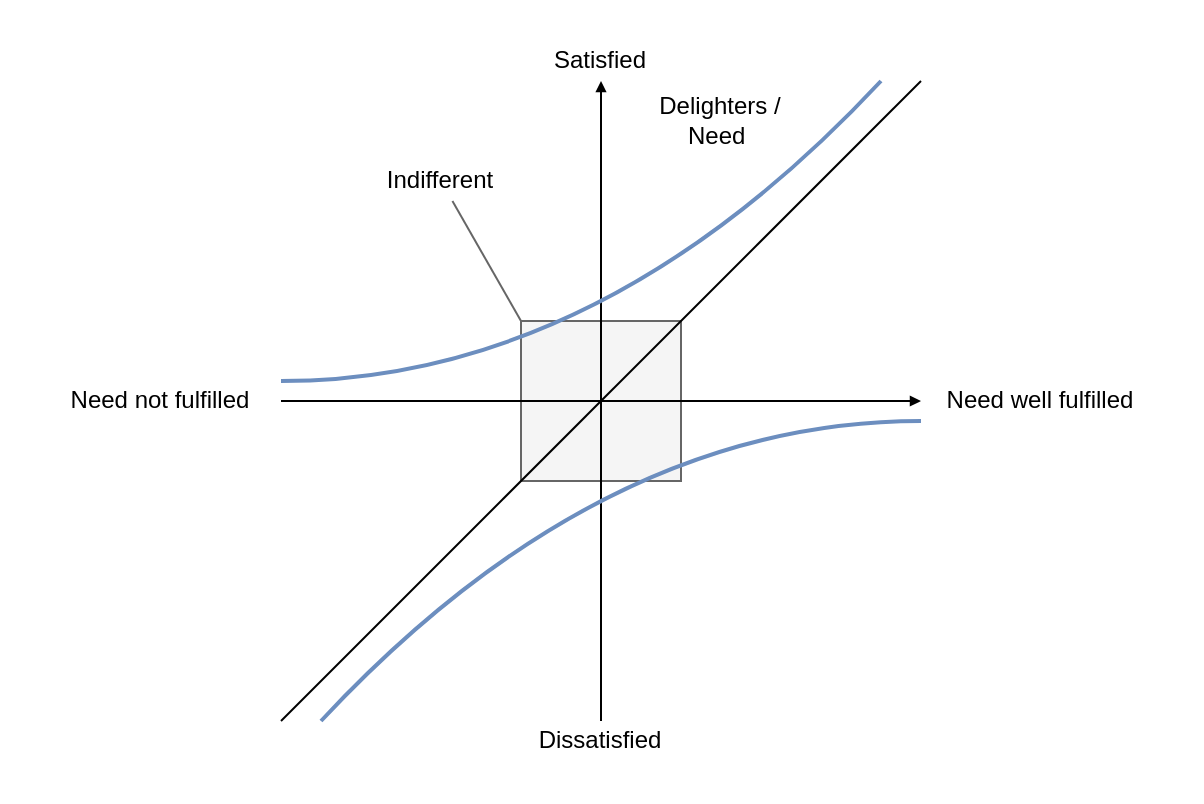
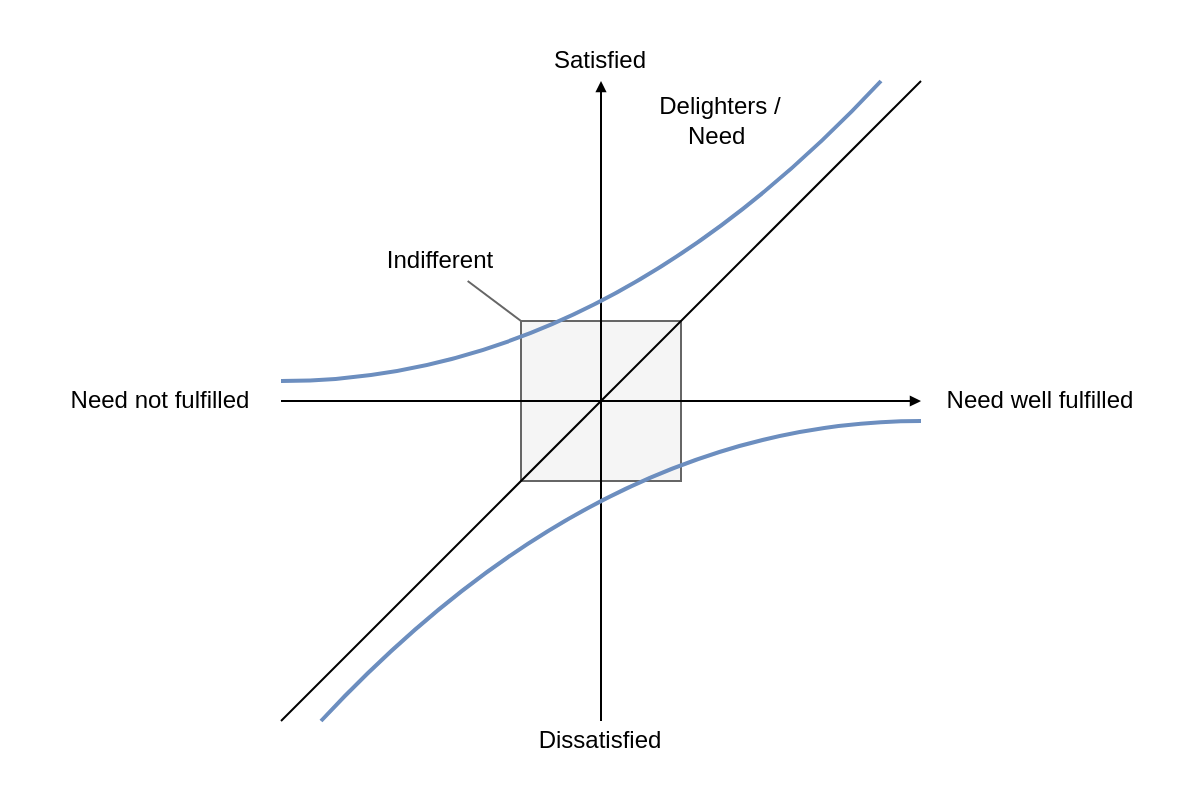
(441, 181) -> (441, 261)
